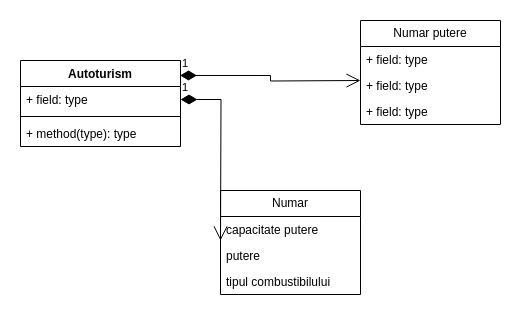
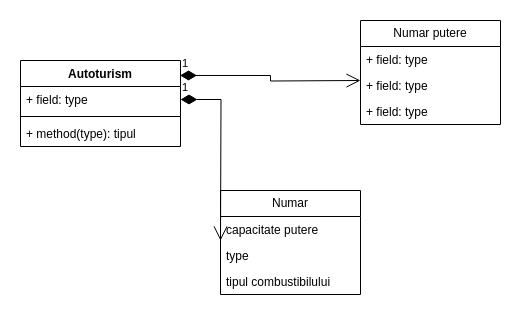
(89, 135) -> (89, 135)
(247, 257) -> (240, 257)
